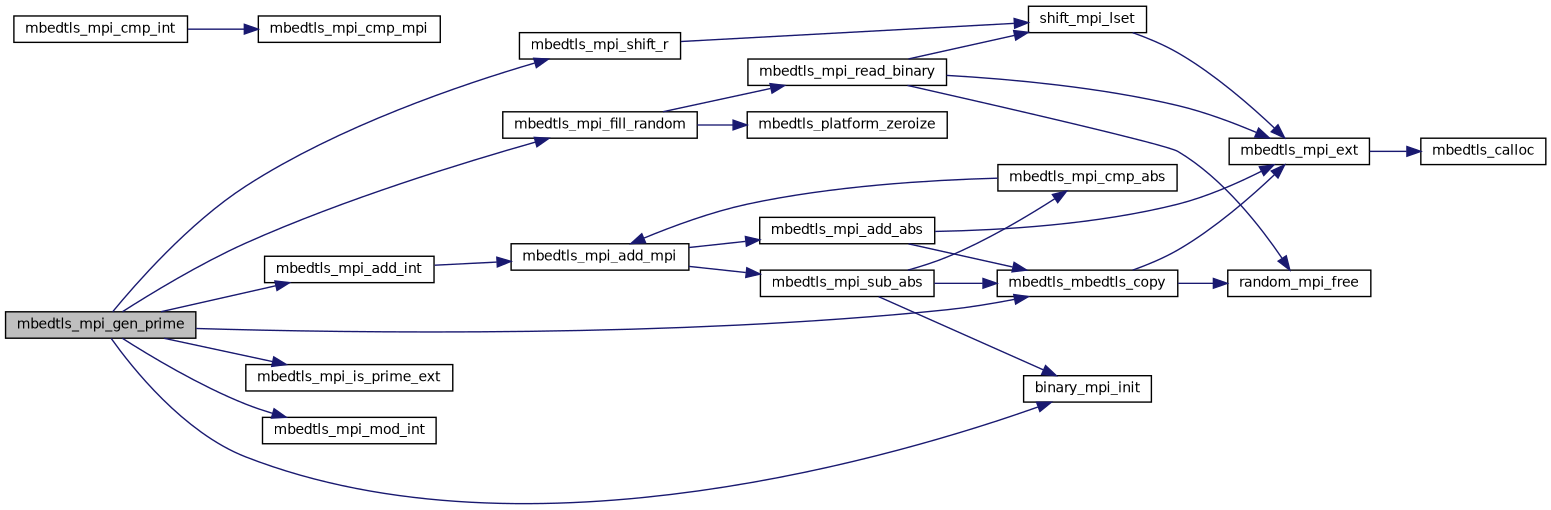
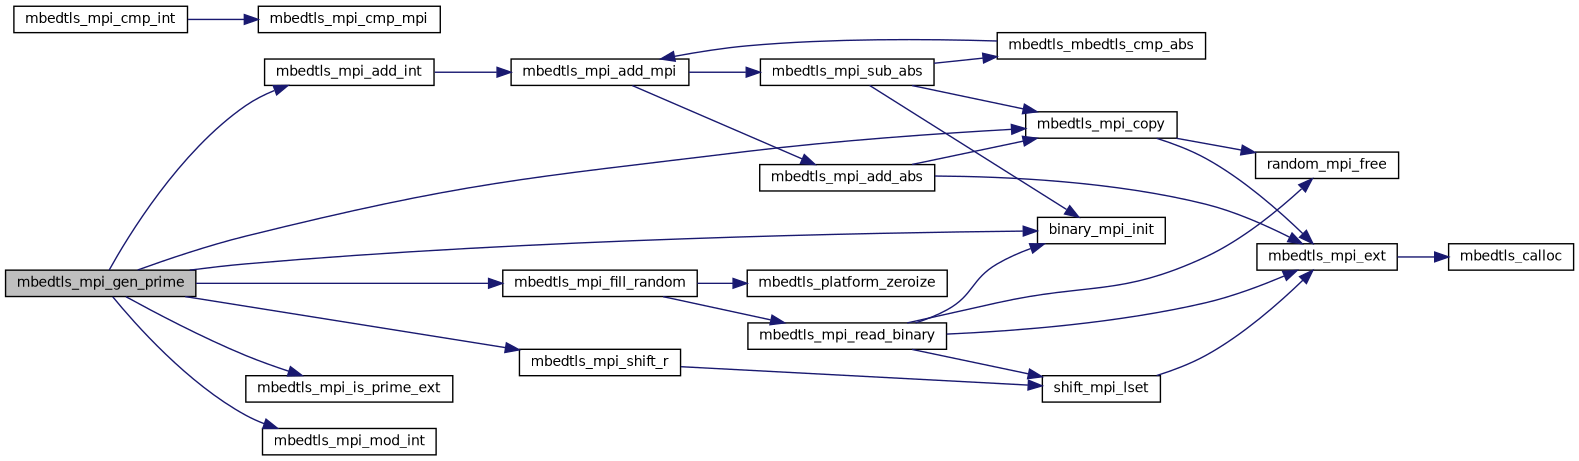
(1088, 178) -> (1101, 46)
(1088, 283) -> (1101, 125)
none -> (973, 286)
